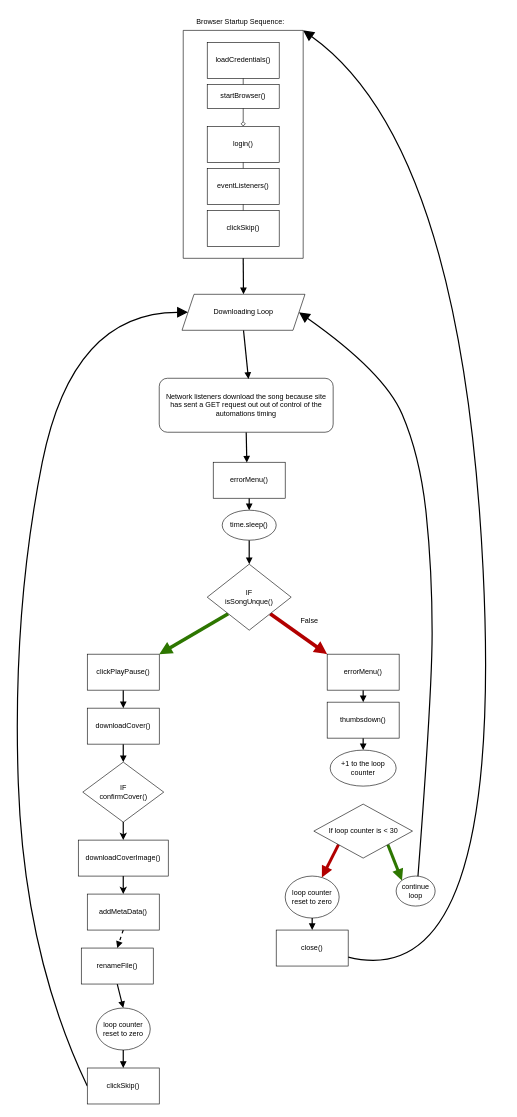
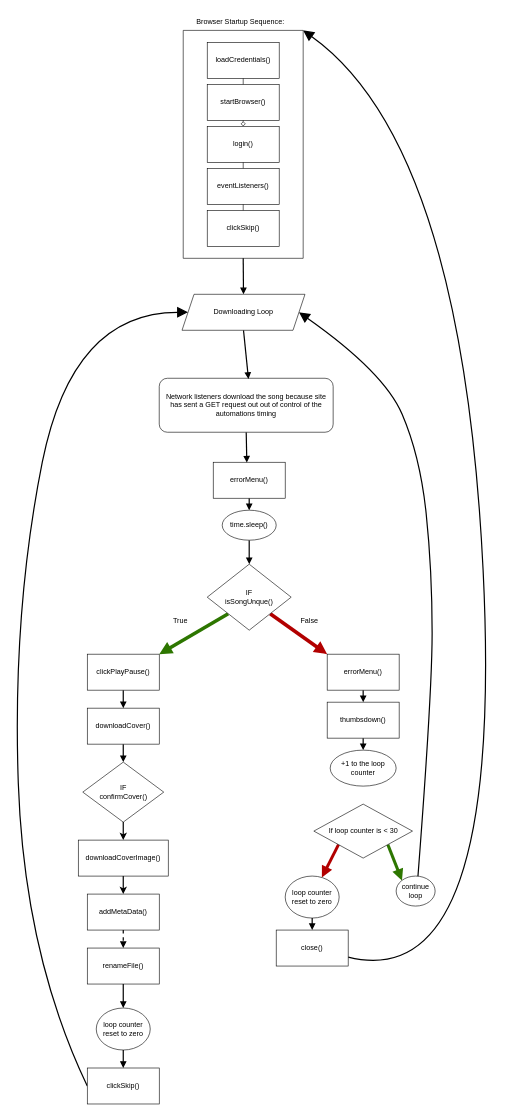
(243, 96) -> (243, 102)
none -> (180, 621)
(117, 966) -> (123, 966)
